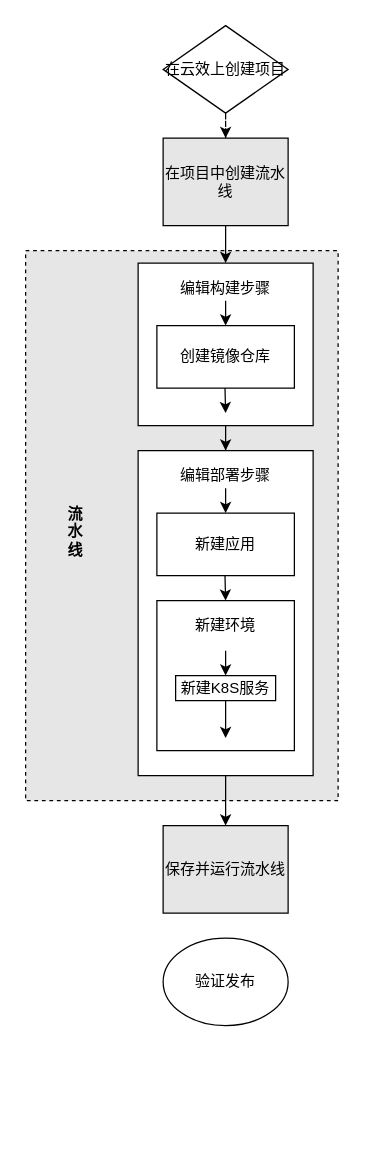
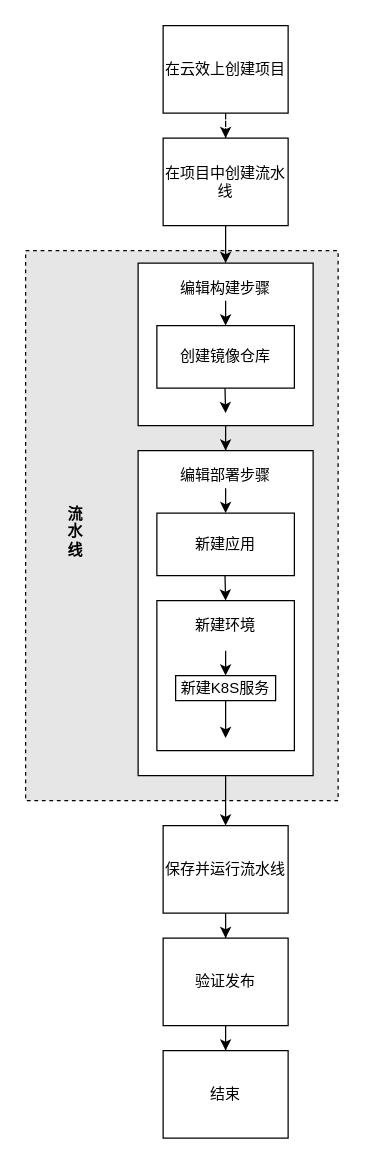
(226, 69) -> (226, 69)
(226, 182) -> (226, 182)
(226, 869) -> (226, 869)
none -> (226, 930)
(226, 982) -> (226, 982)
none -> (226, 1043)
none -> (226, 1094)
